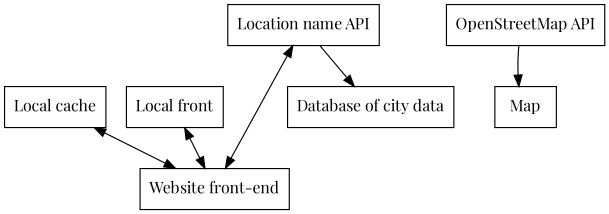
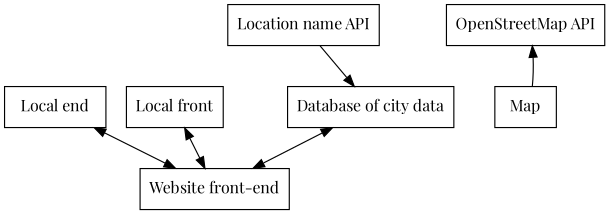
(518, 60) -> (533, 72)
(55, 107) -> (55, 107)
(259, 107) -> (293, 148)
